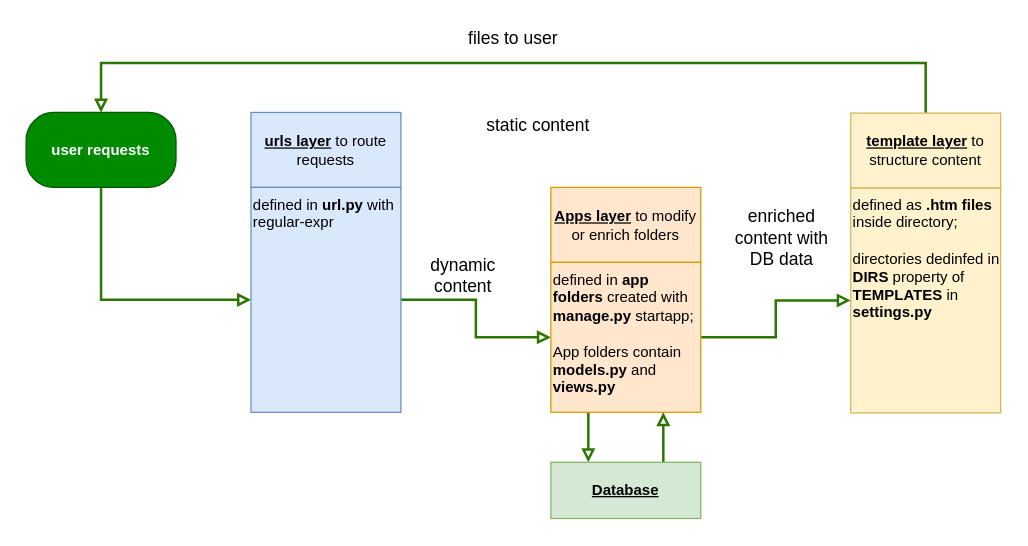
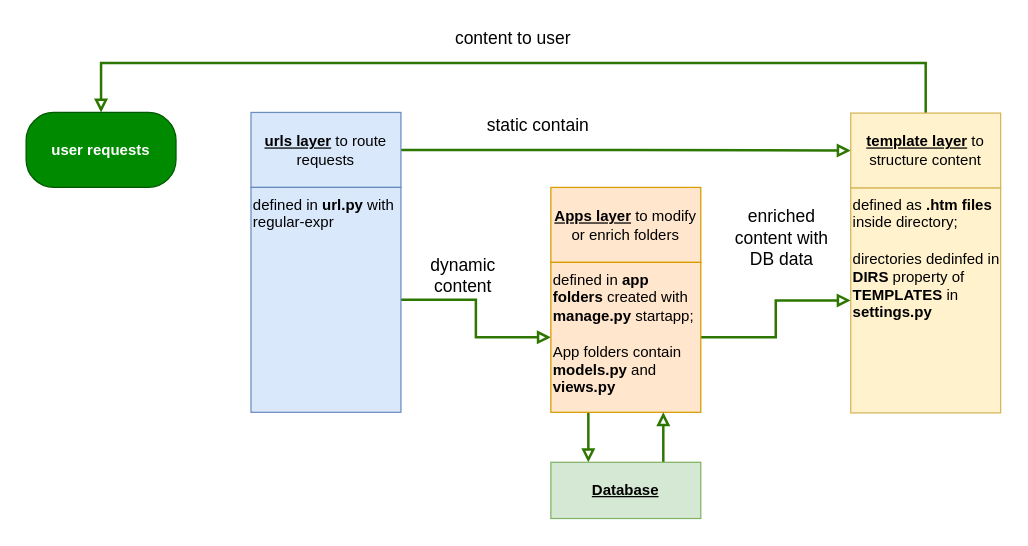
(513, 38) -> (513, 38)
(538, 126) -> (538, 126)
none -> (619, 150)
(113, 300) -> none
